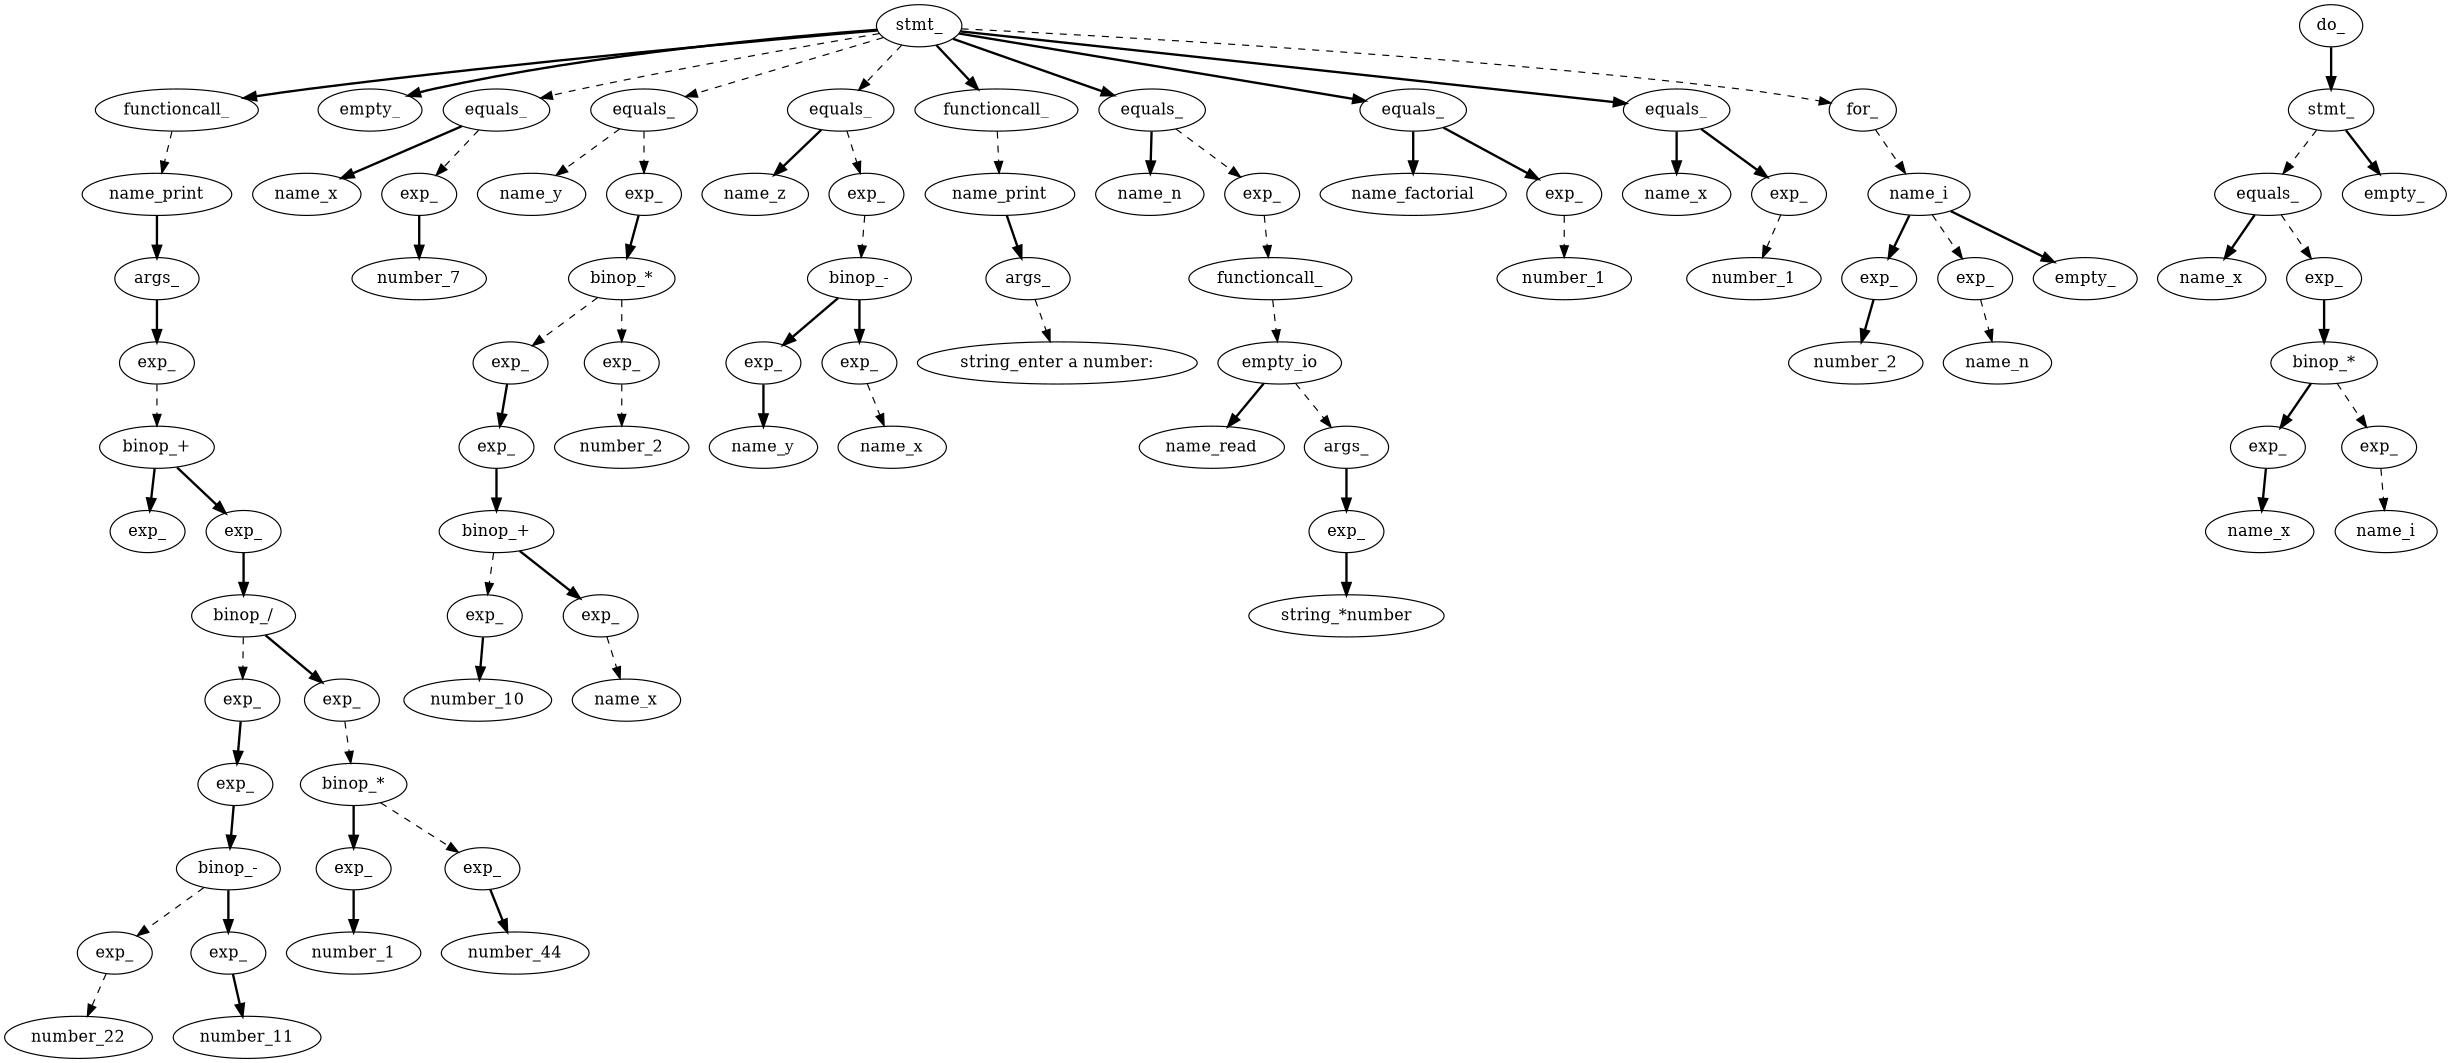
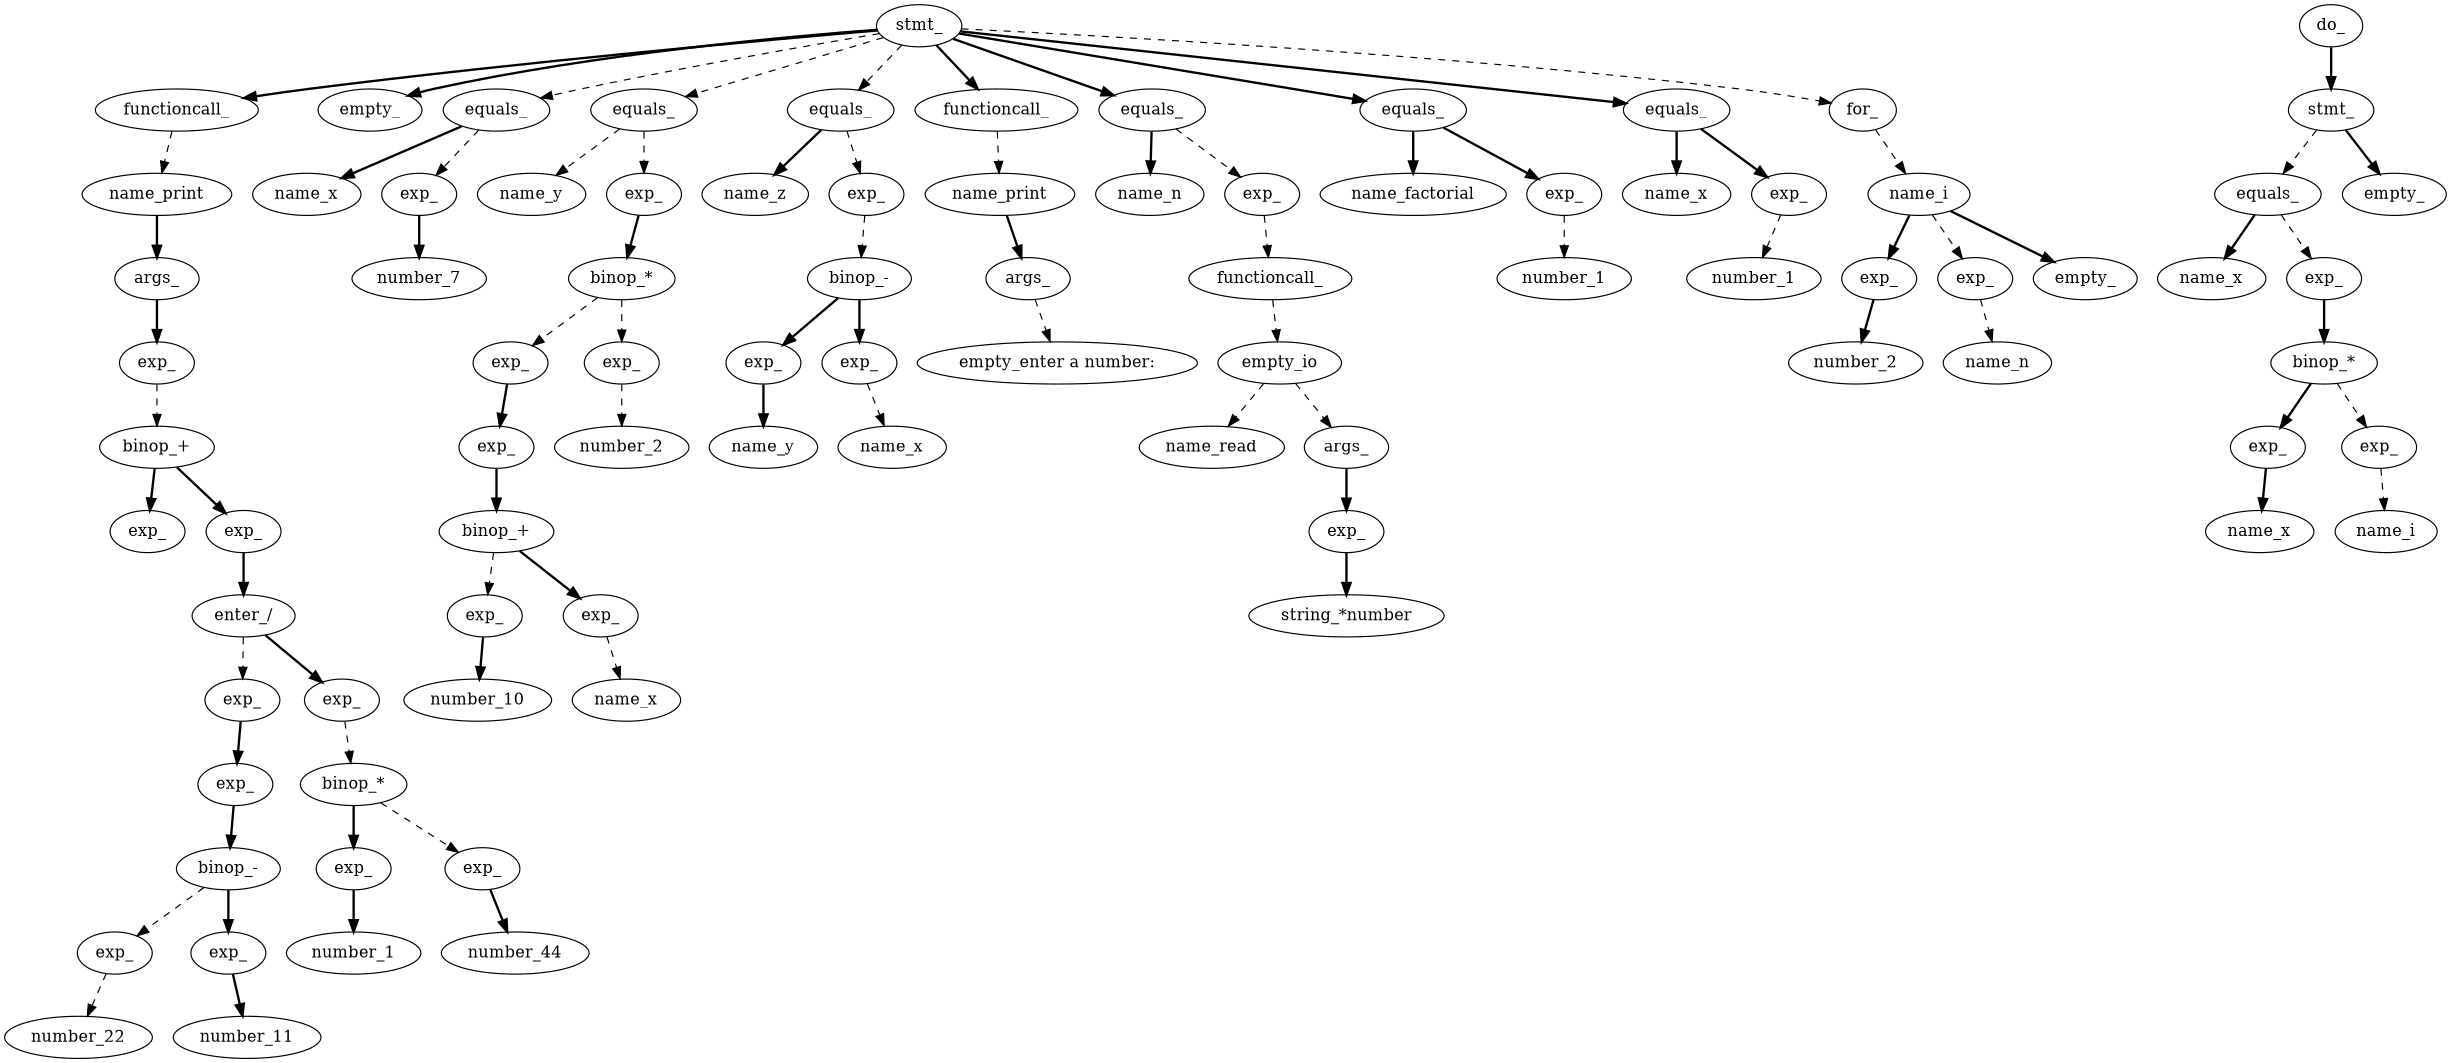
(1057, 363) -> (1057, 363)
(1250, 400) -> (1250, 400)
(244, 616) -> (244, 616)
